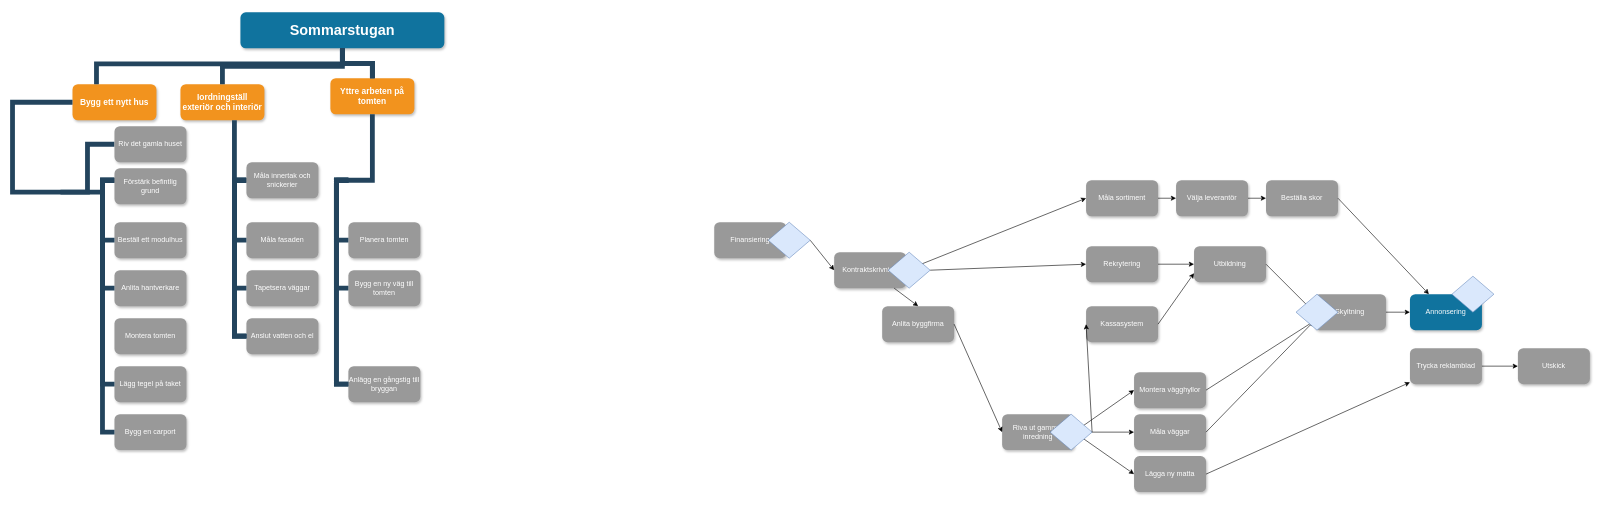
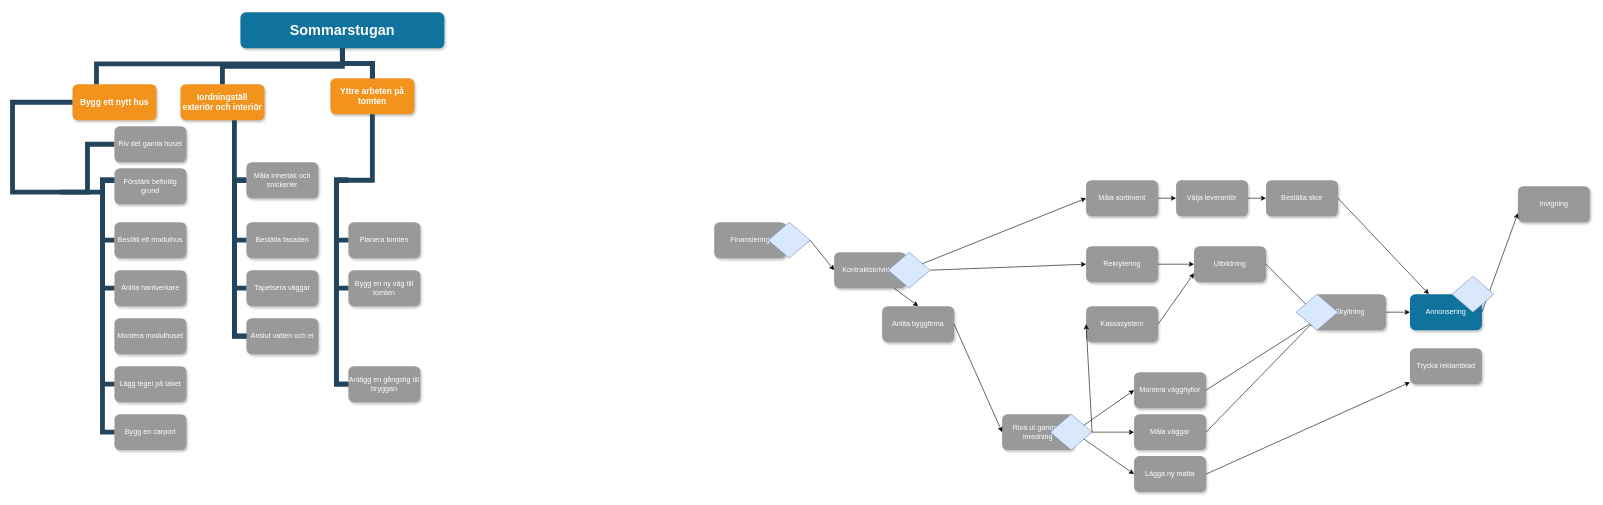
none -> (1554, 204)
(282, 240) -> (282, 240)
none -> (1504, 254)
(150, 336) -> (150, 336)
(1512, 366) -> none
(1554, 366) -> none
